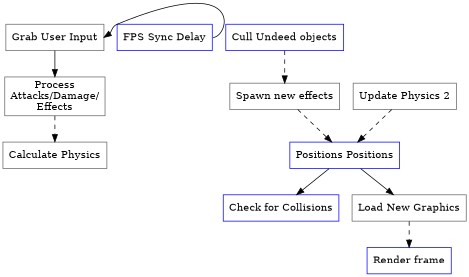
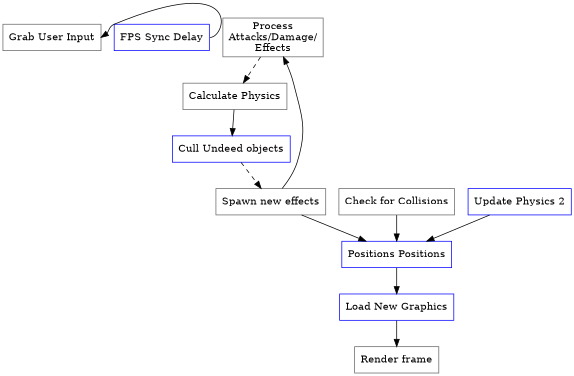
(55, 60) -> (303, 127)
(405, 96) -> (520, 202)
none -> (233, 119)
(312, 123) -> (330, 227)
(377, 123) -> (462, 227)
(316, 179) -> (397, 225)
(281, 208) -> (397, 202)
(409, 208) -> (397, 307)
(409, 231) -> (397, 330)
(409, 261) -> (397, 360)
